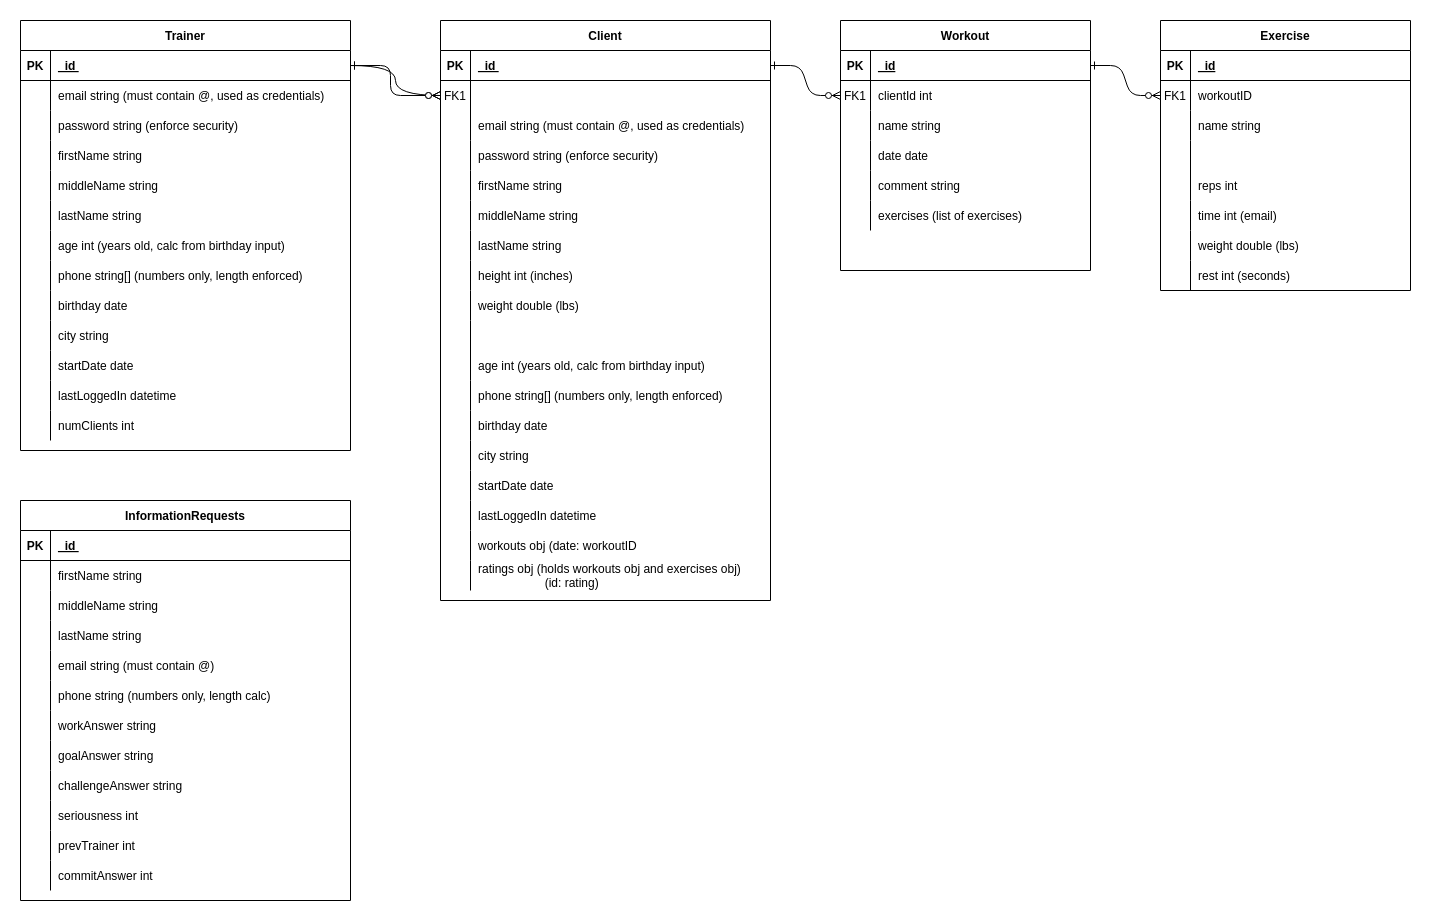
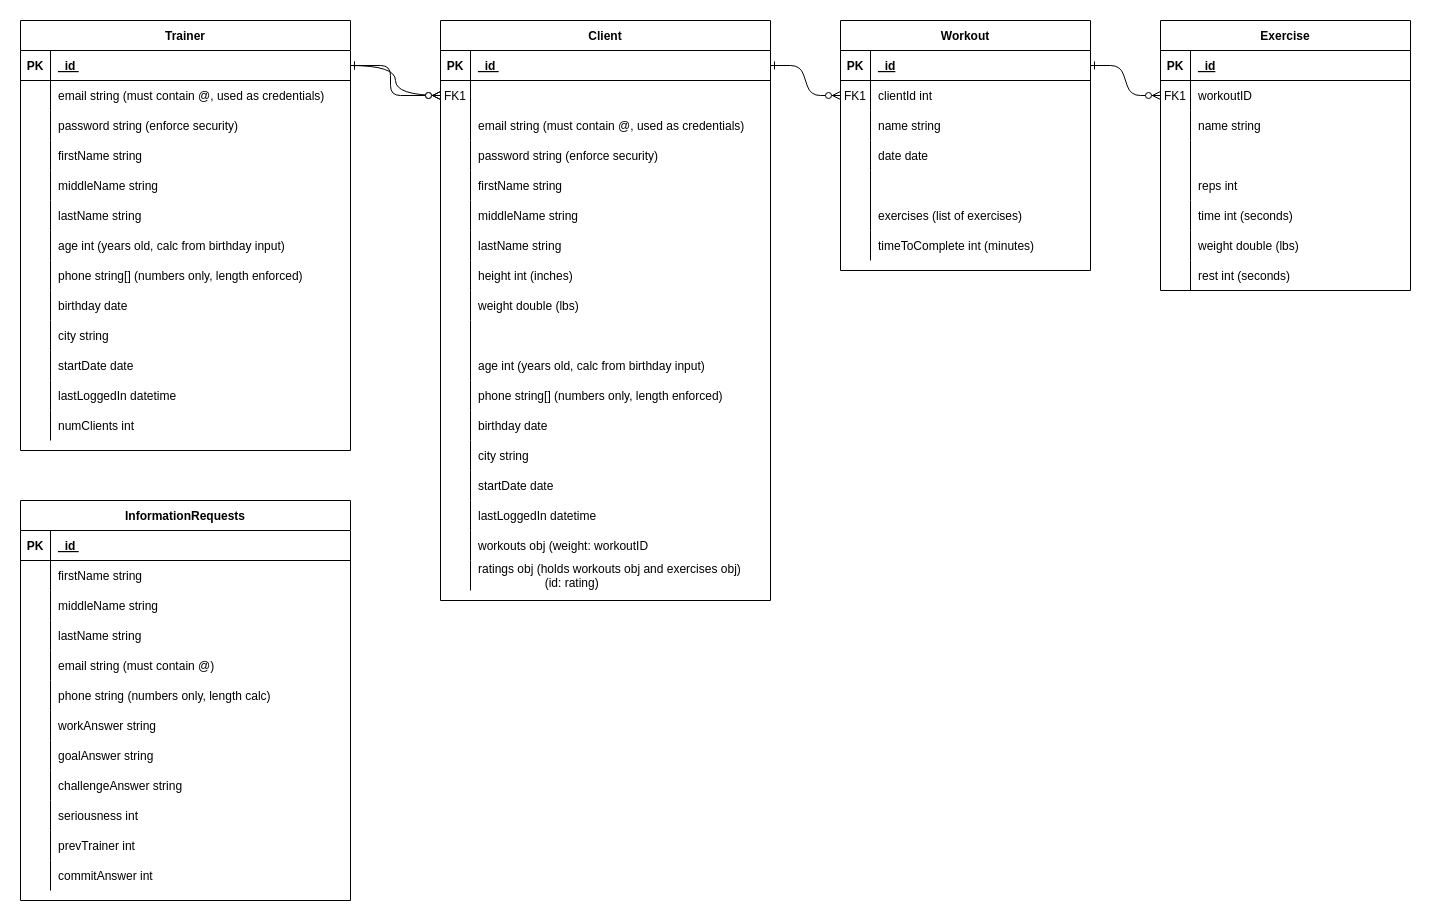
(981, 186) -> none
(1242, 216) -> (1252, 216)
none -> (981, 246)
(569, 546) -> (574, 546)
